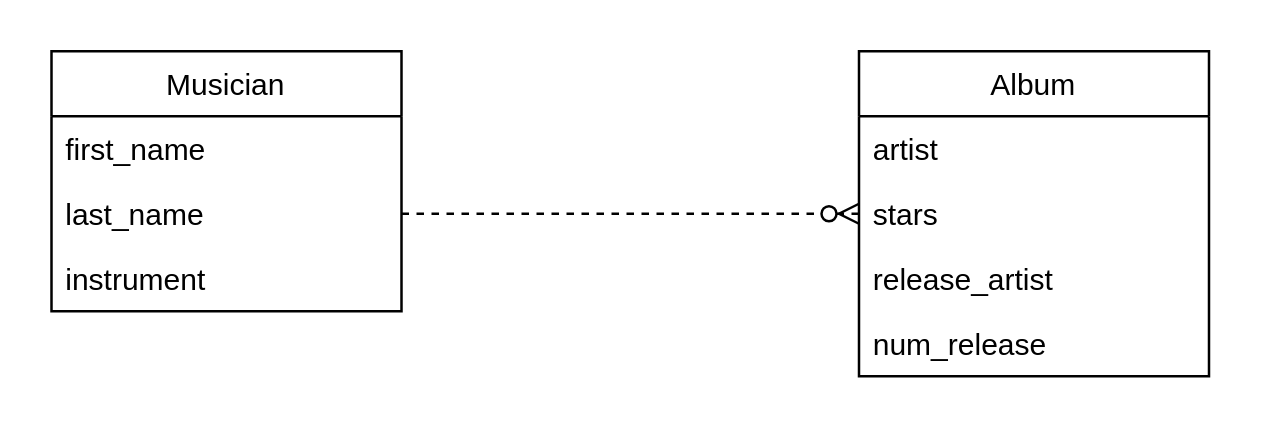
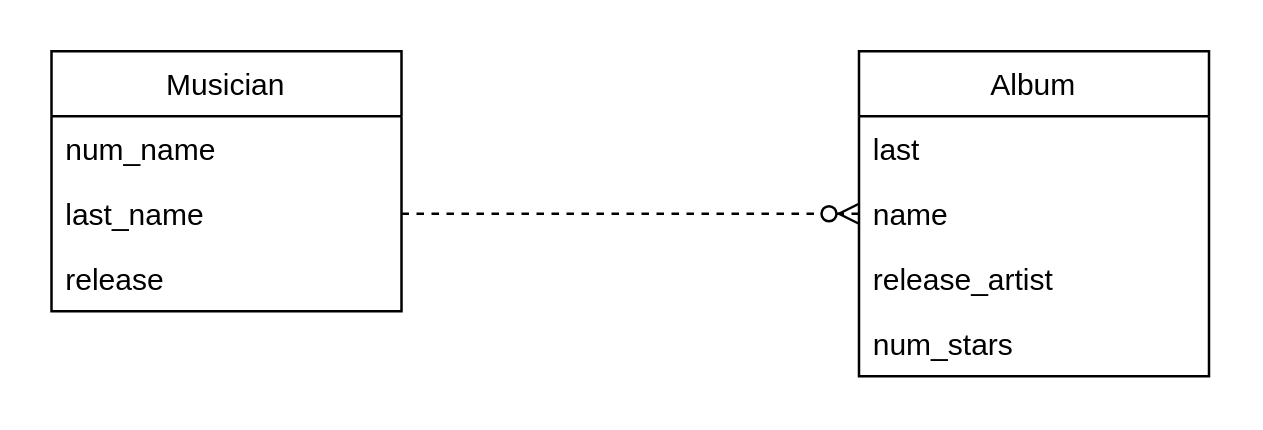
(145, 150) -> (132, 150)
(919, 150) -> (902, 150)
(915, 215) -> (906, 215)
(145, 280) -> (120, 280)
(961, 345) -> (948, 345)
